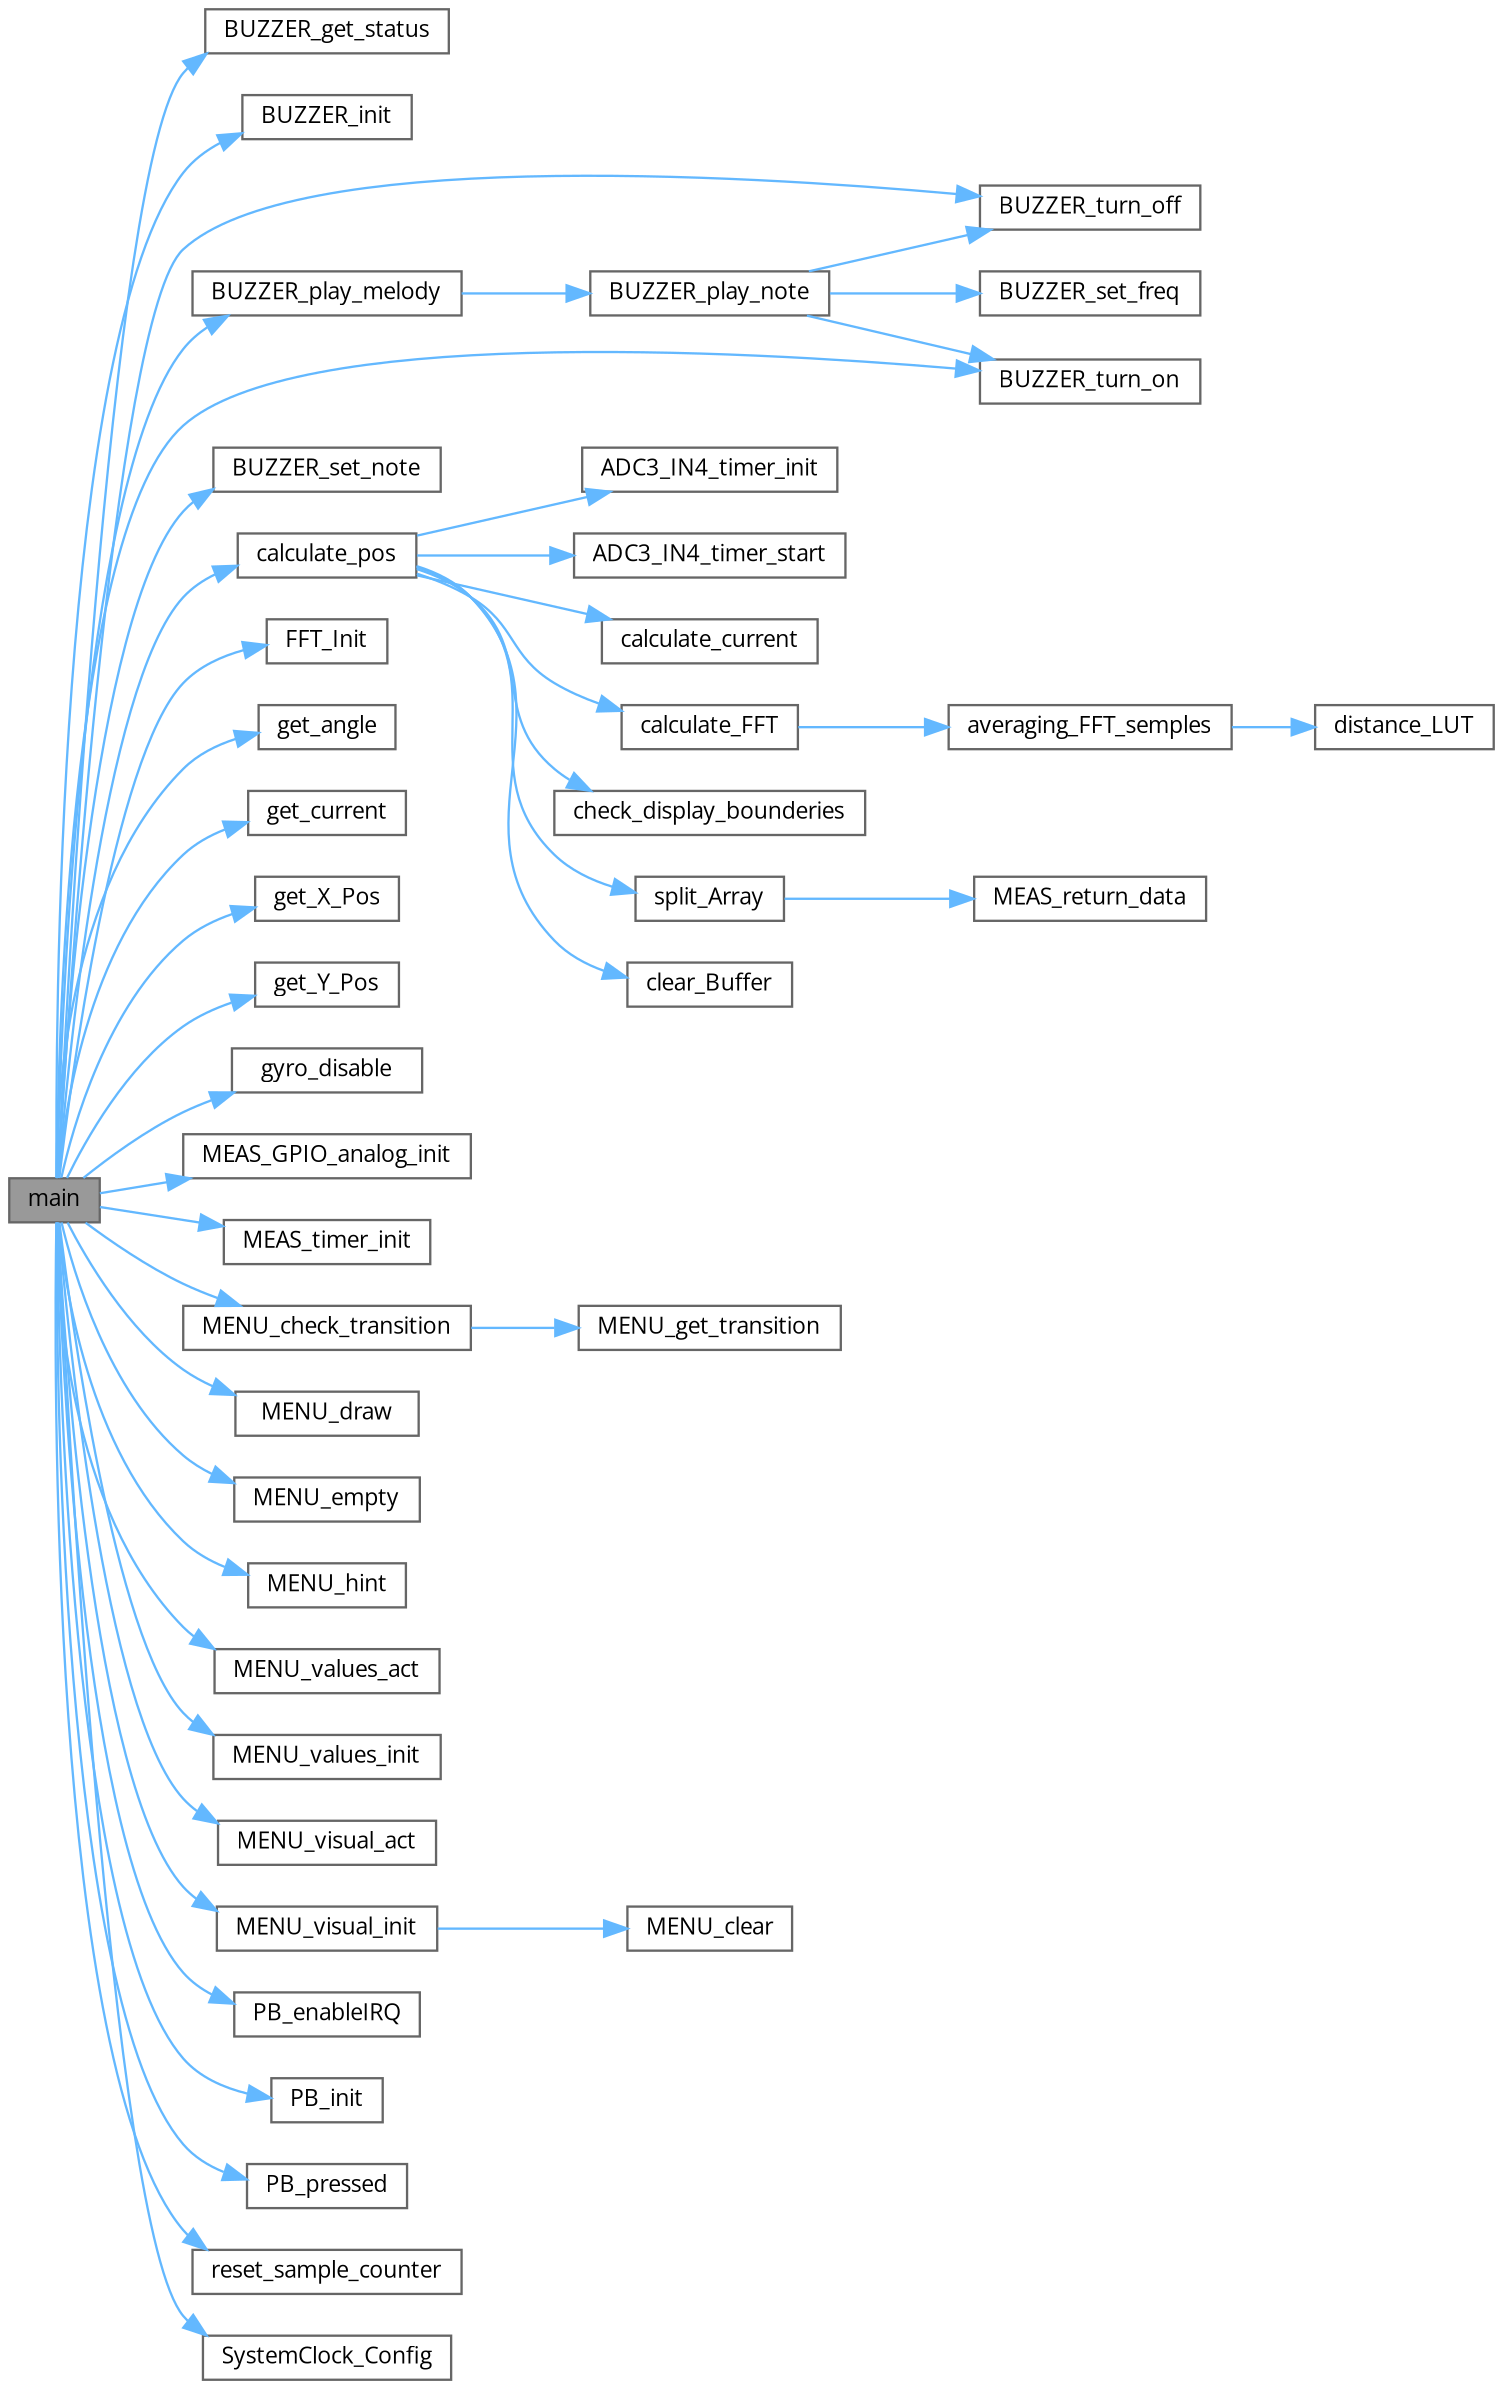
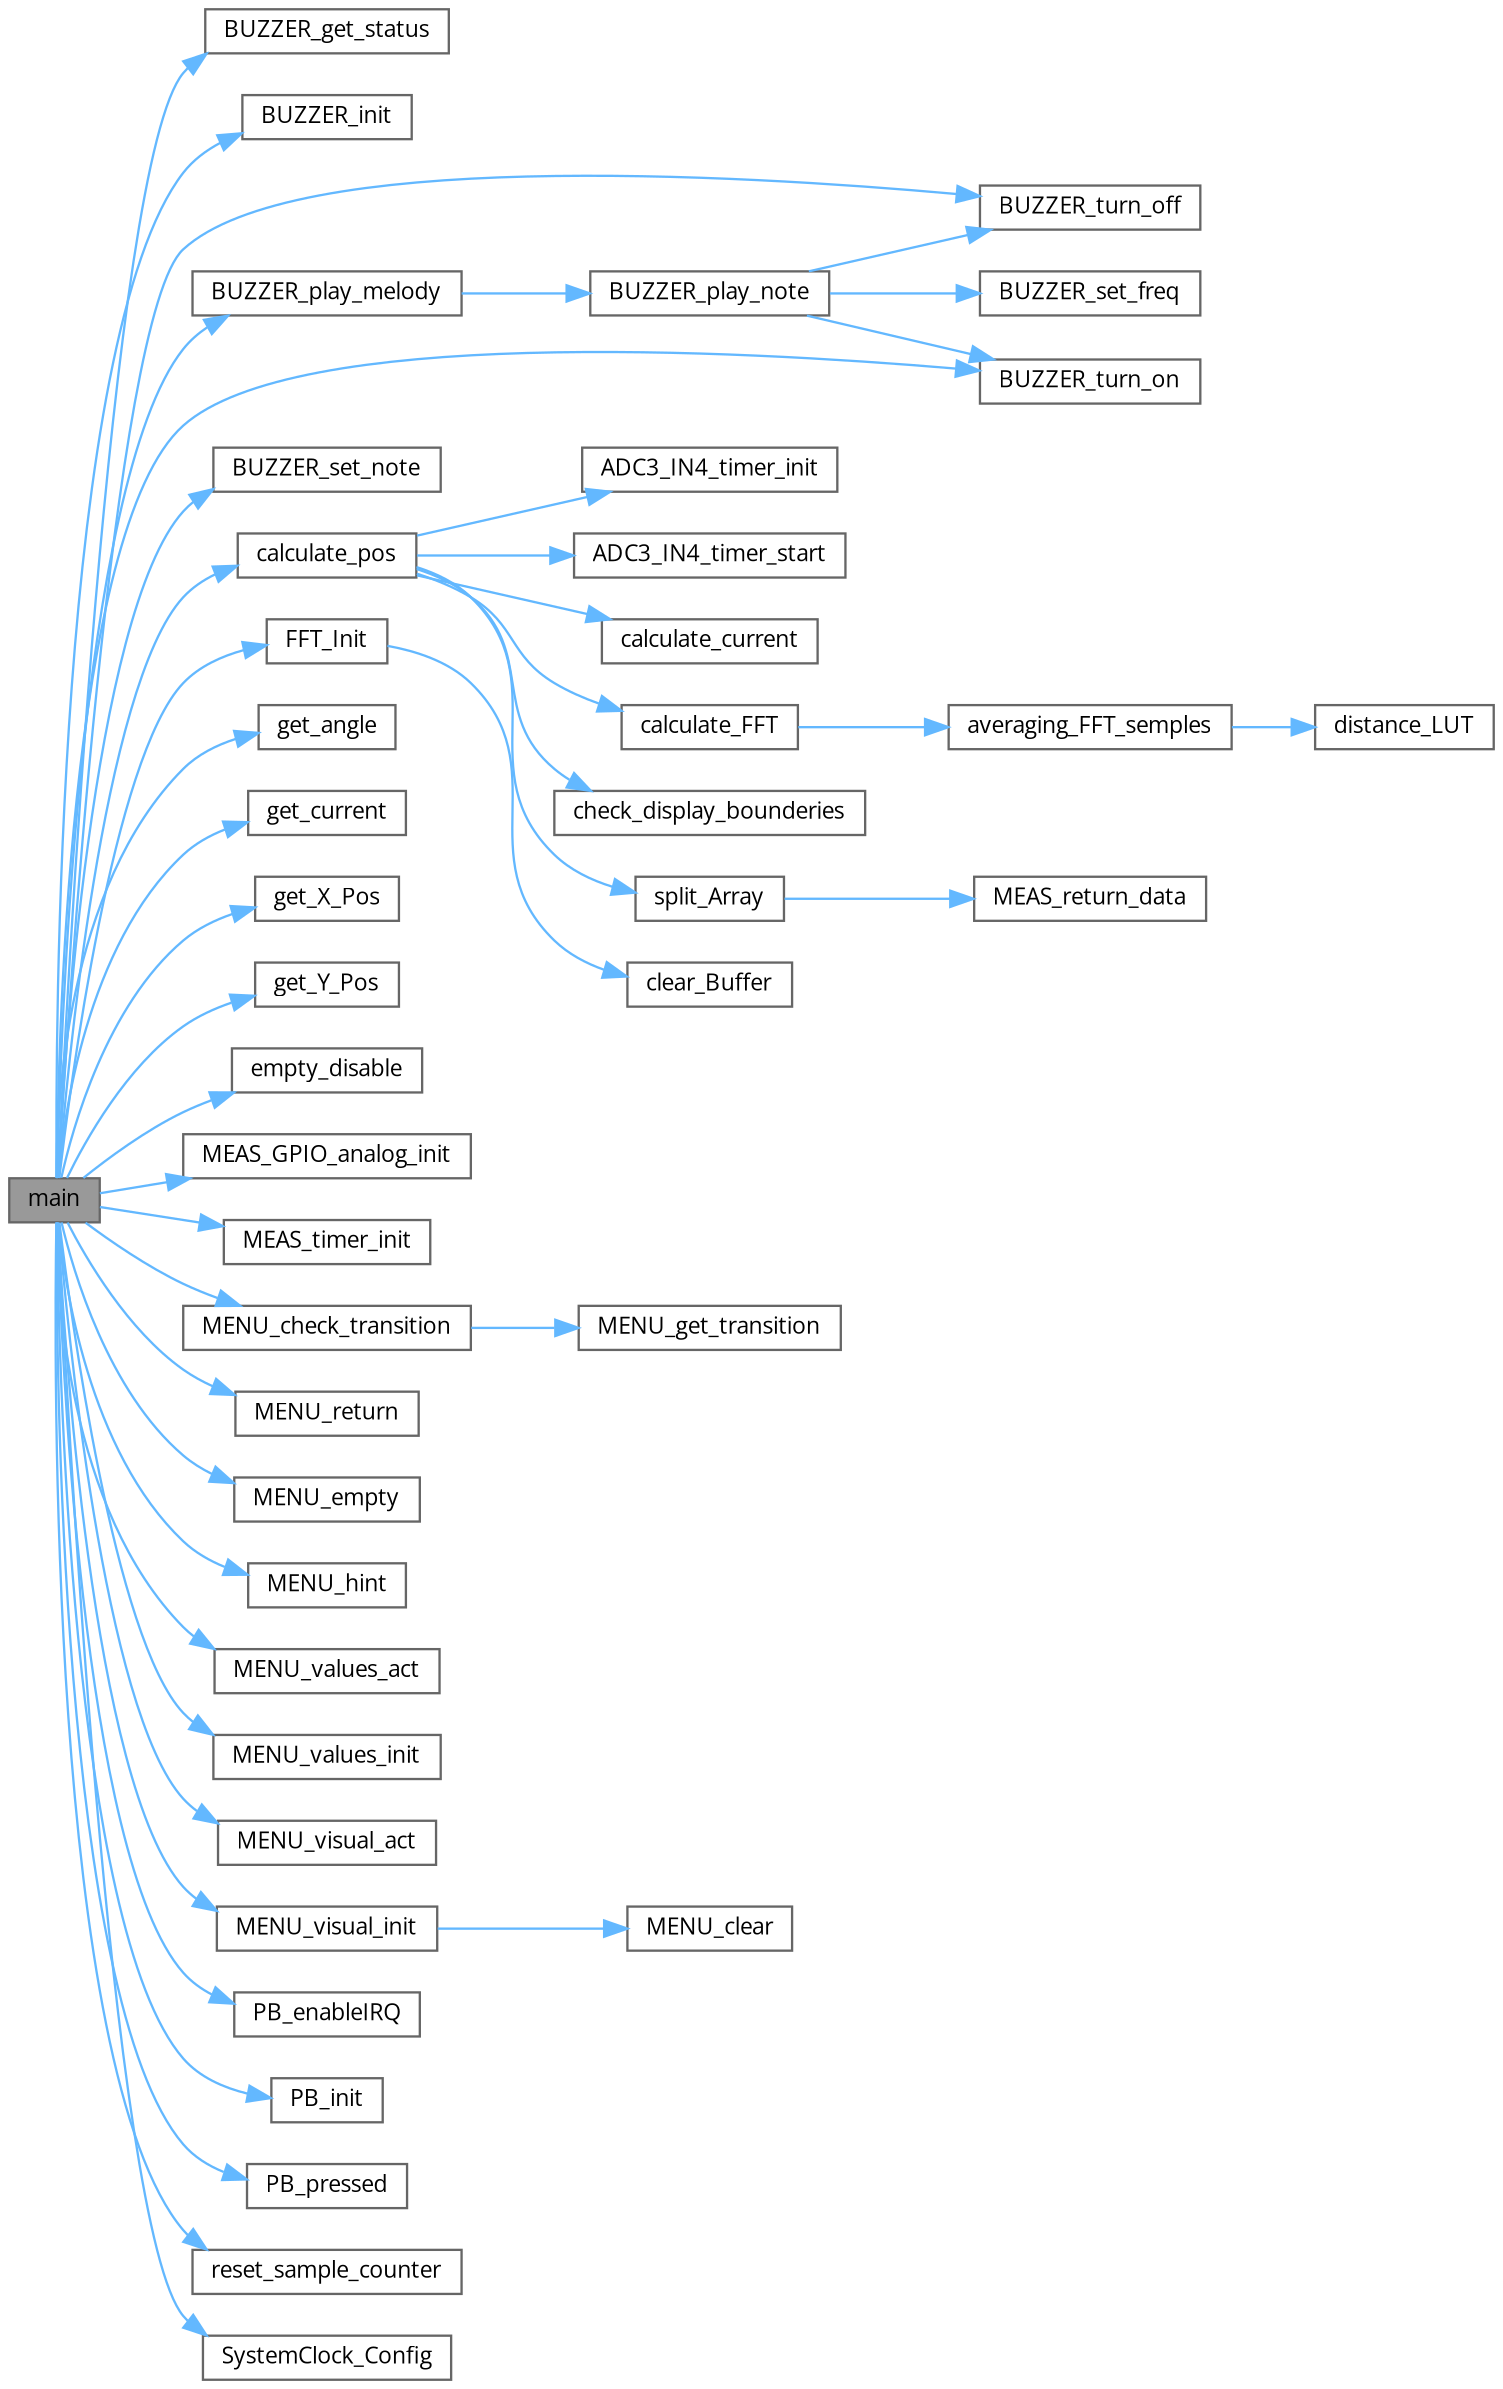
(509, 815) -> (513, 827)
(327, 1070) -> (327, 1070)
(327, 1414) -> (327, 1414)
